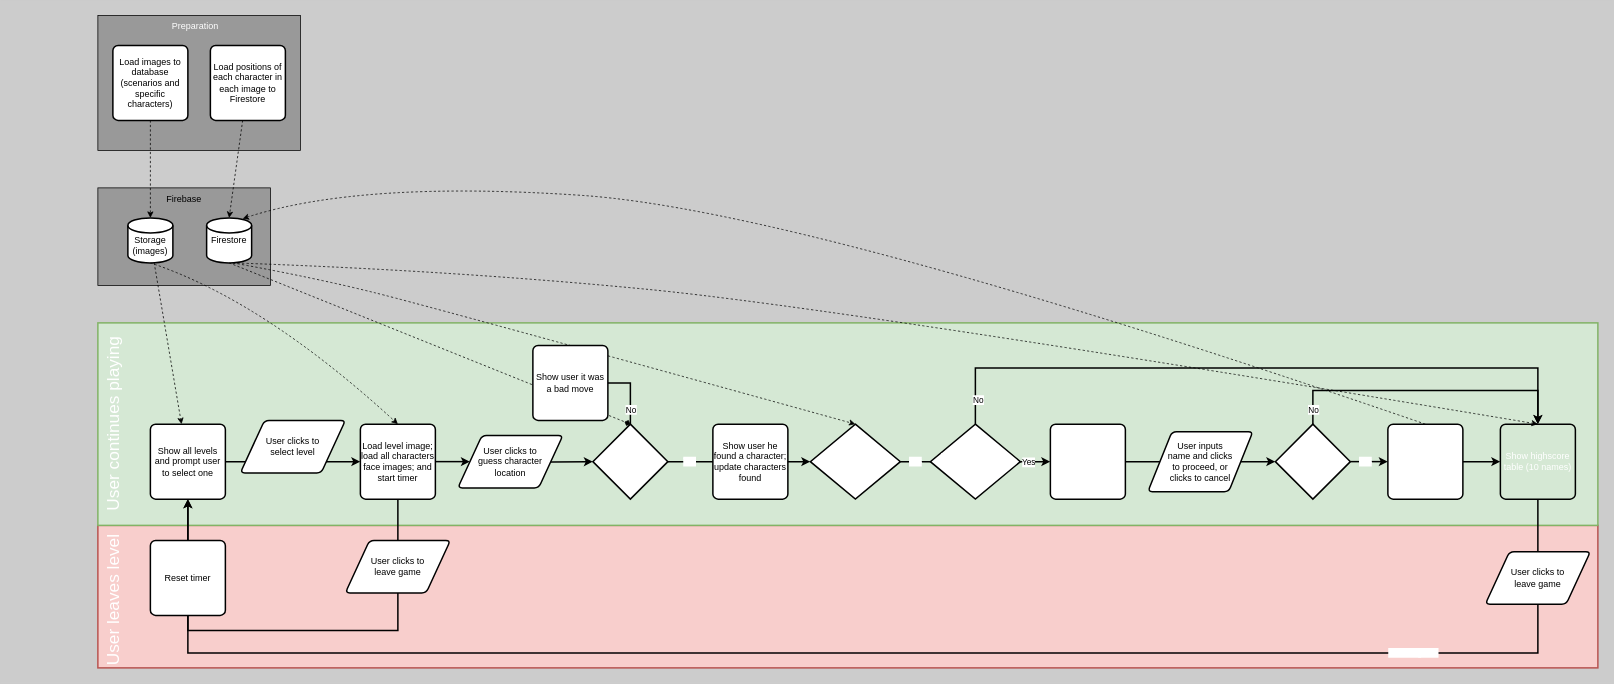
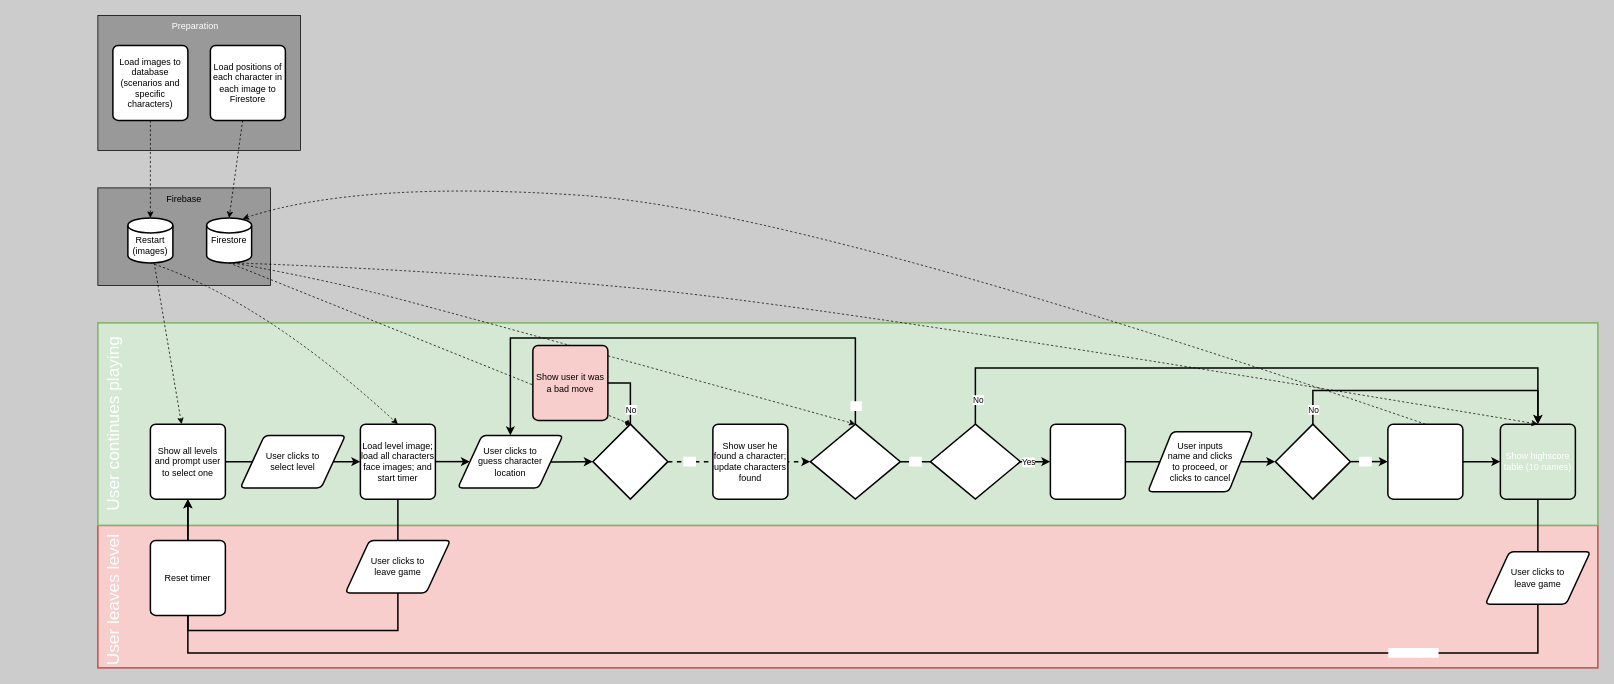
(150, 240) -> (150, 240)
none -> (746, 338)
(570, 383) -> (570, 383)
(293, 447) -> (293, 462)
(795, 462) -> (795, 462)
